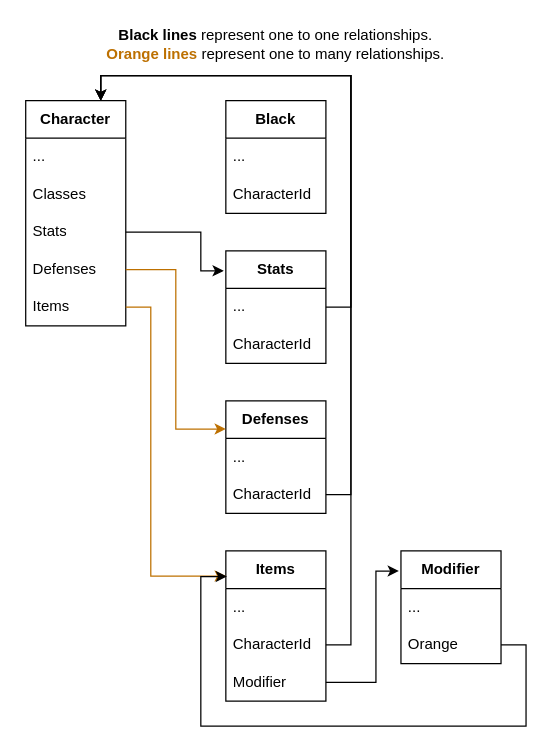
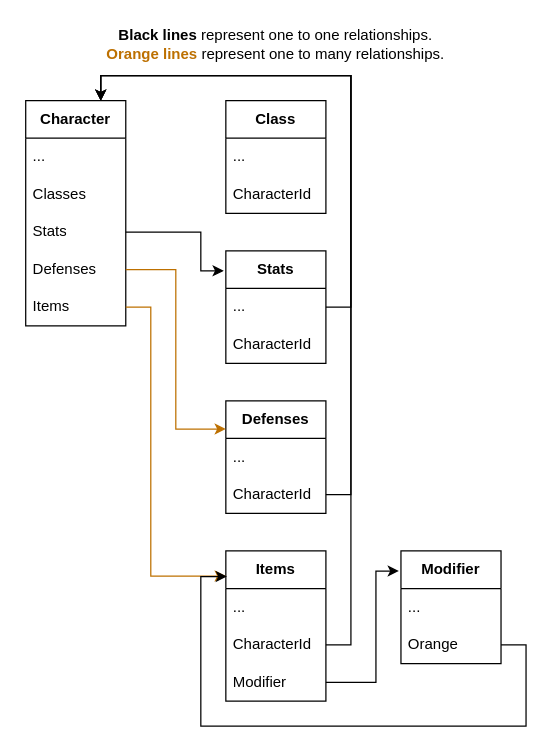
(276, 119) -> (276, 119)
